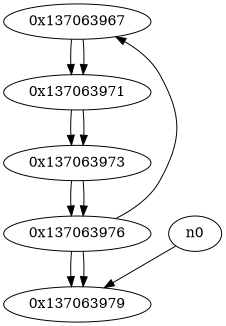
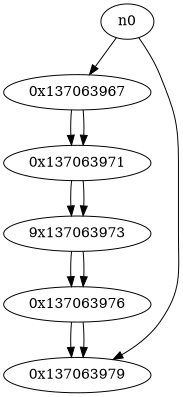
(176, 133) -> (106, 52)
(77, 163) -> (77, 234)
